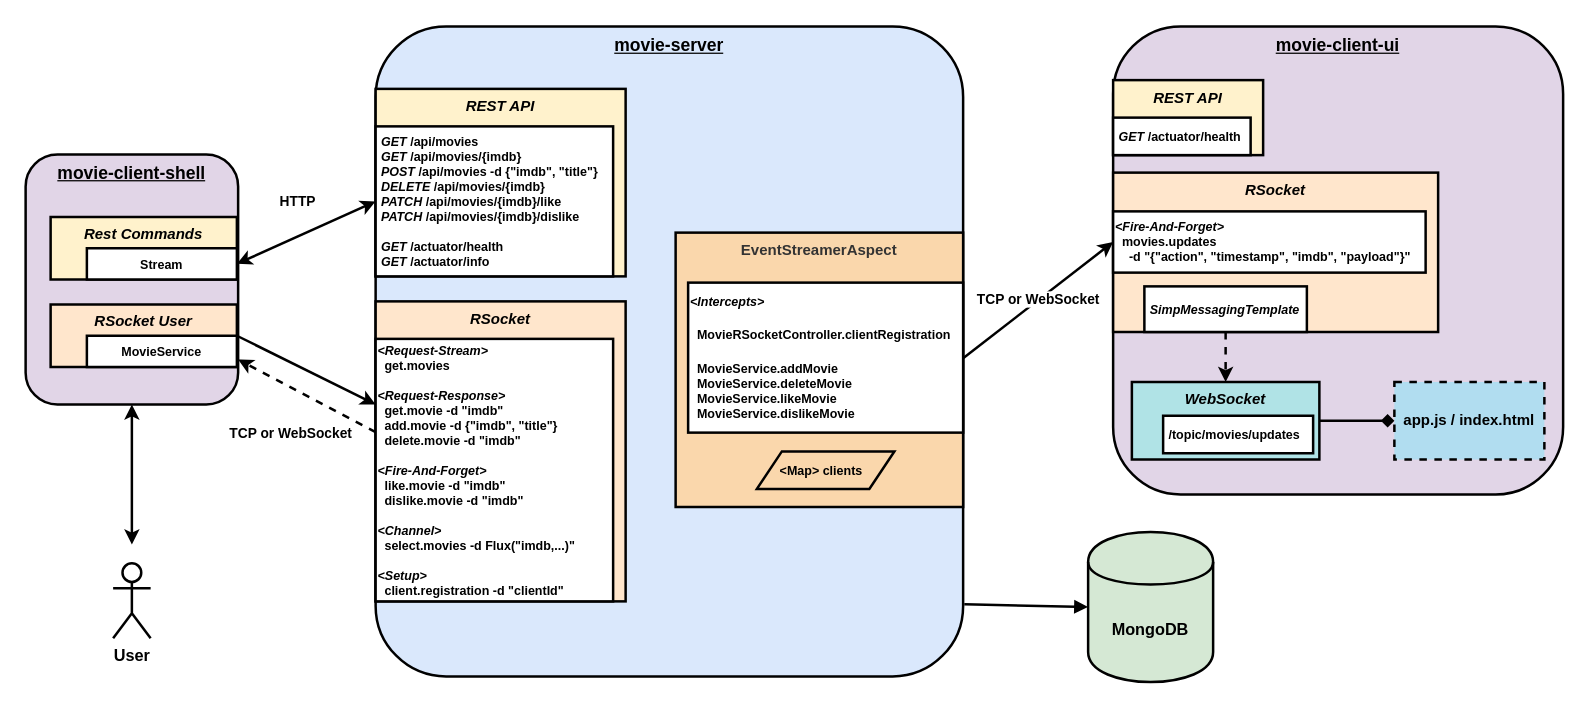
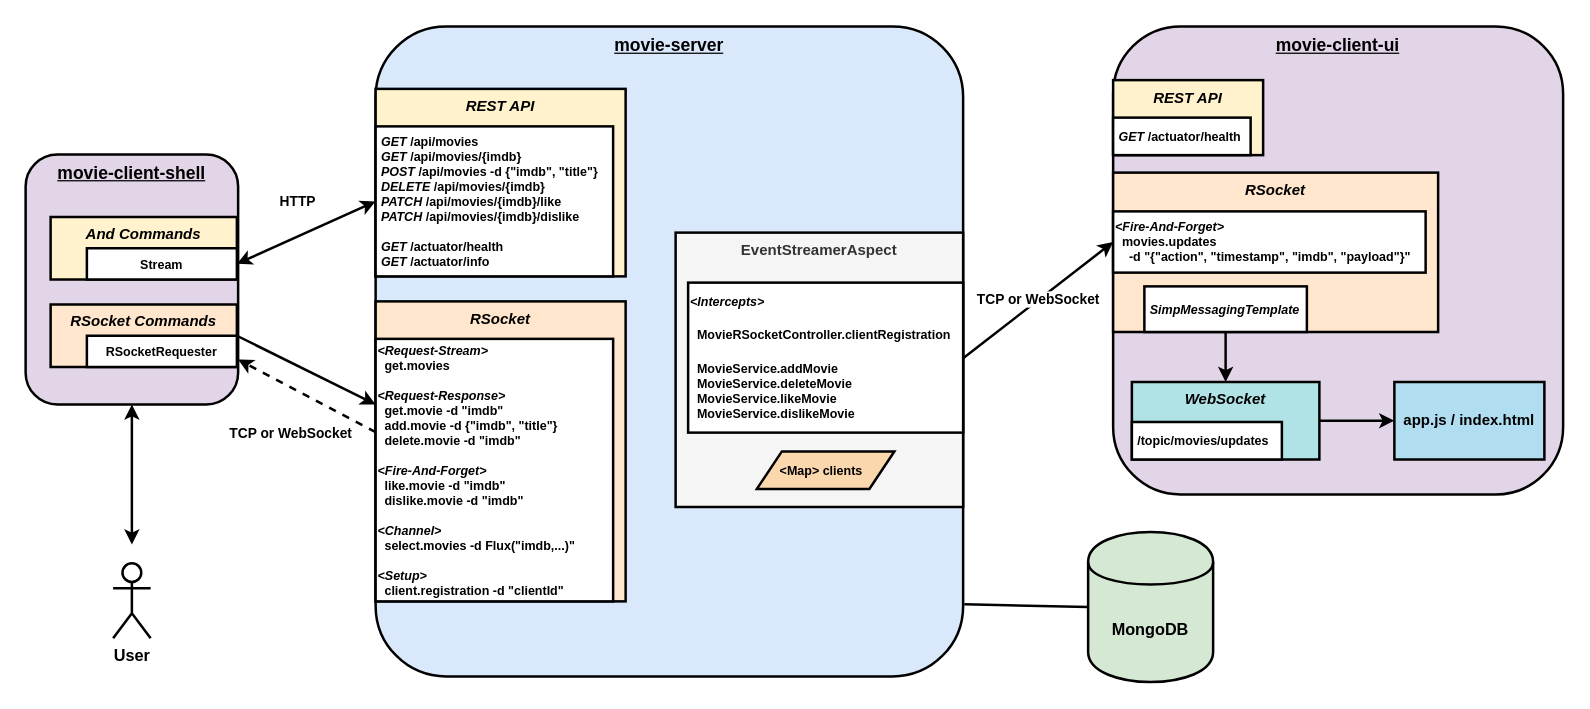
(144, 235) -> (144, 235)
(819, 251) -> (819, 251)
(144, 322) -> (144, 322)
(1226, 348) -> (1226, 348)
(162, 352) -> (162, 352)
(1381, 421) -> (1381, 421)
(1469, 421) -> (1469, 421)
(1238, 434) -> (1207, 441)
(1073, 607) -> (1079, 607)
